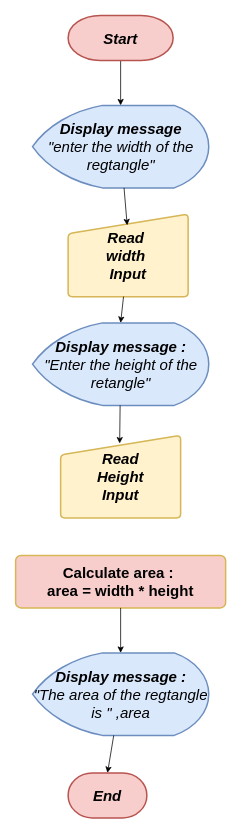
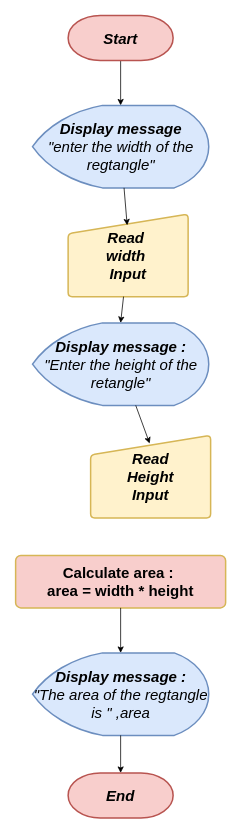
(120, 477) -> (150, 477)
(107, 795) -> (120, 795)
